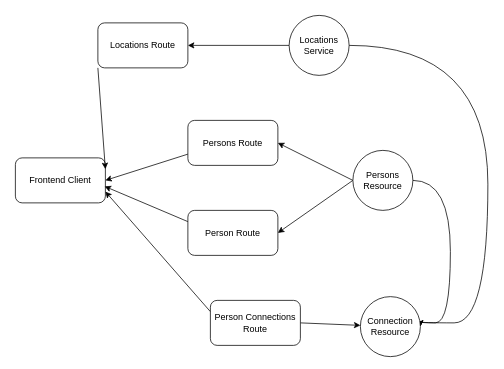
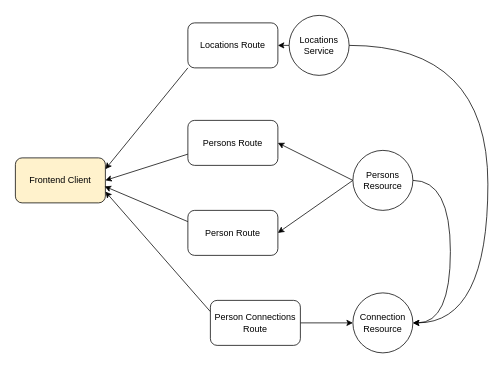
(143, 45) -> (233, 45)
(60, 180) -> (60, 180)
(390, 327) -> (383, 323)
